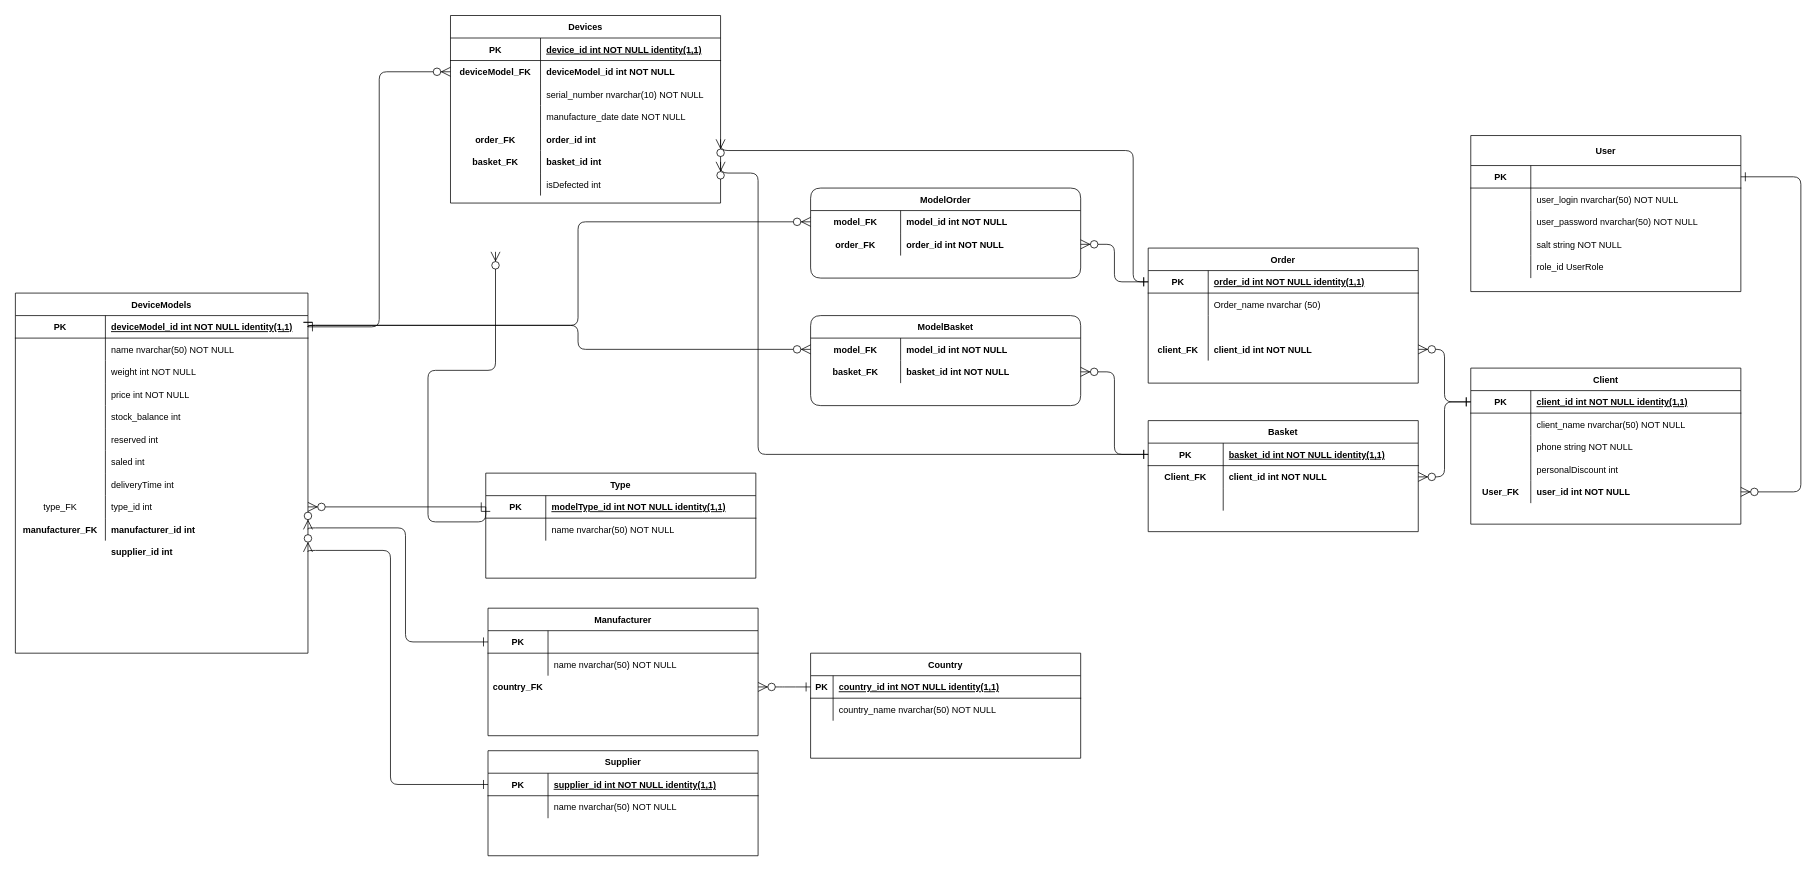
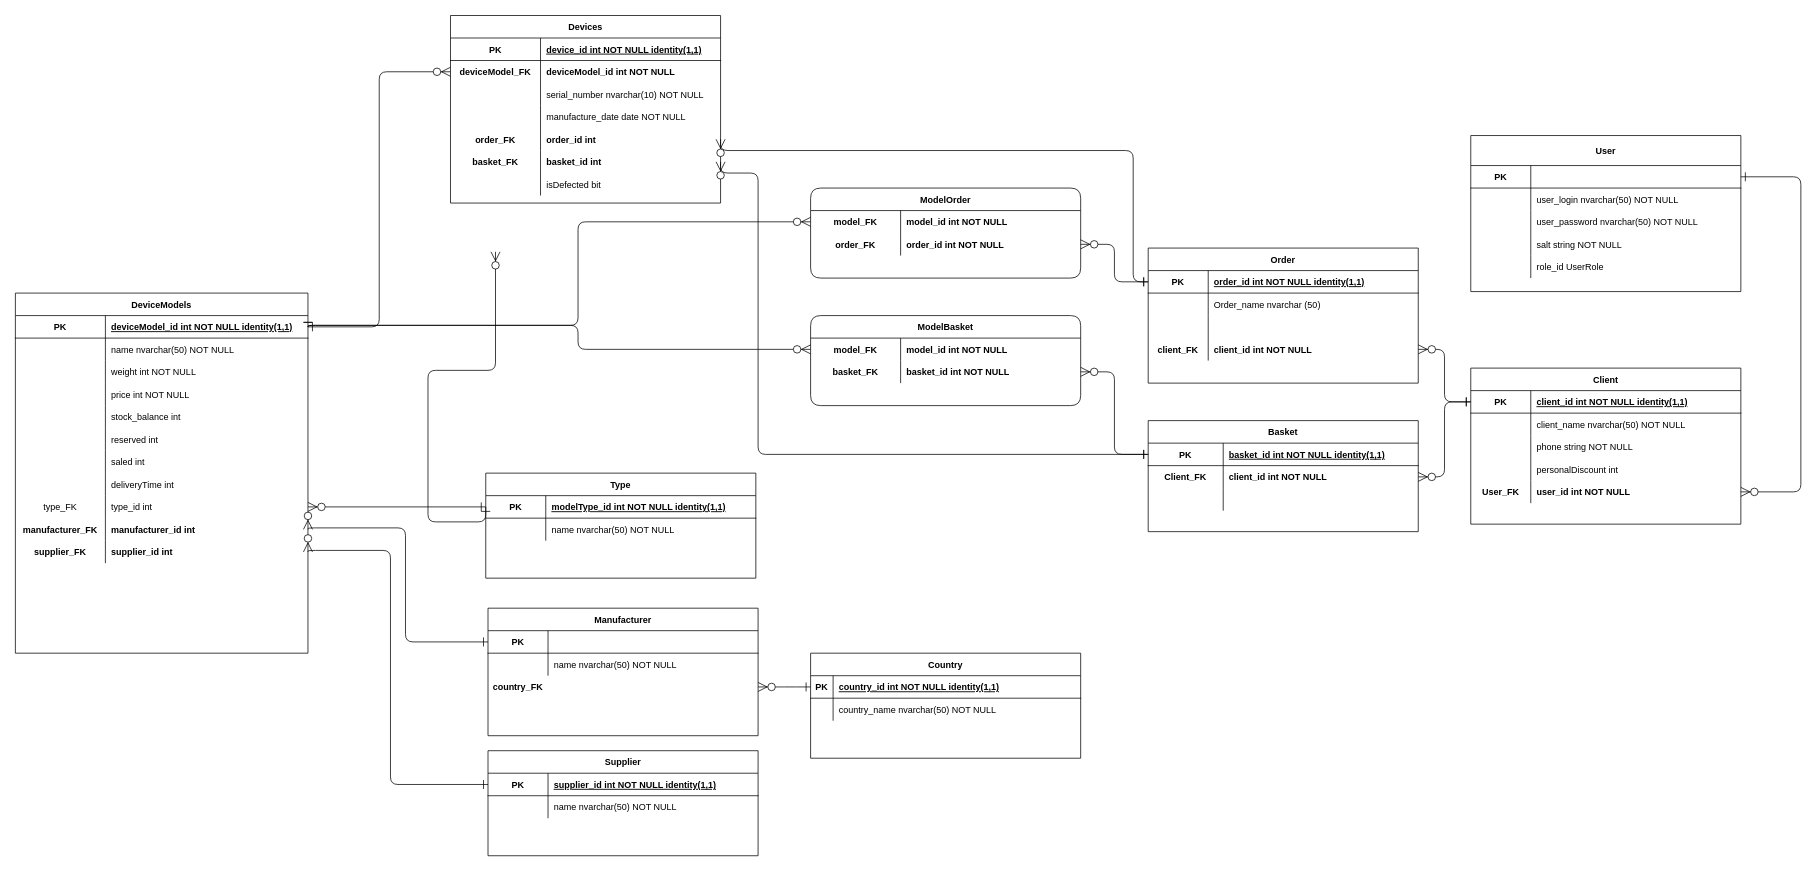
(578, 185) -> (578, 185)
none -> (60, 552)
